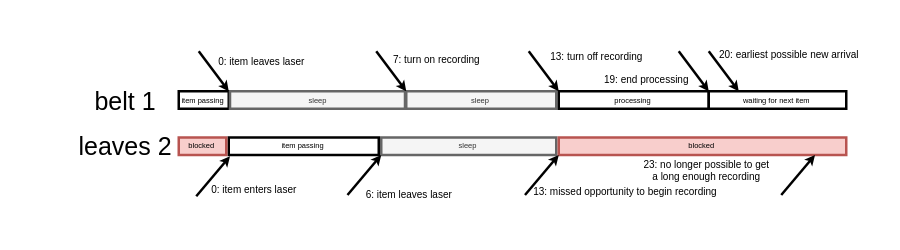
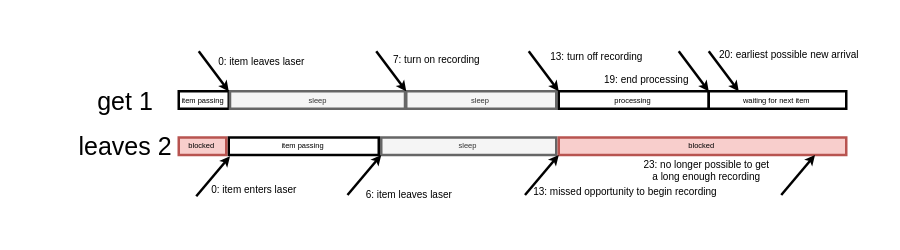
(126, 101) -> (126, 101)
